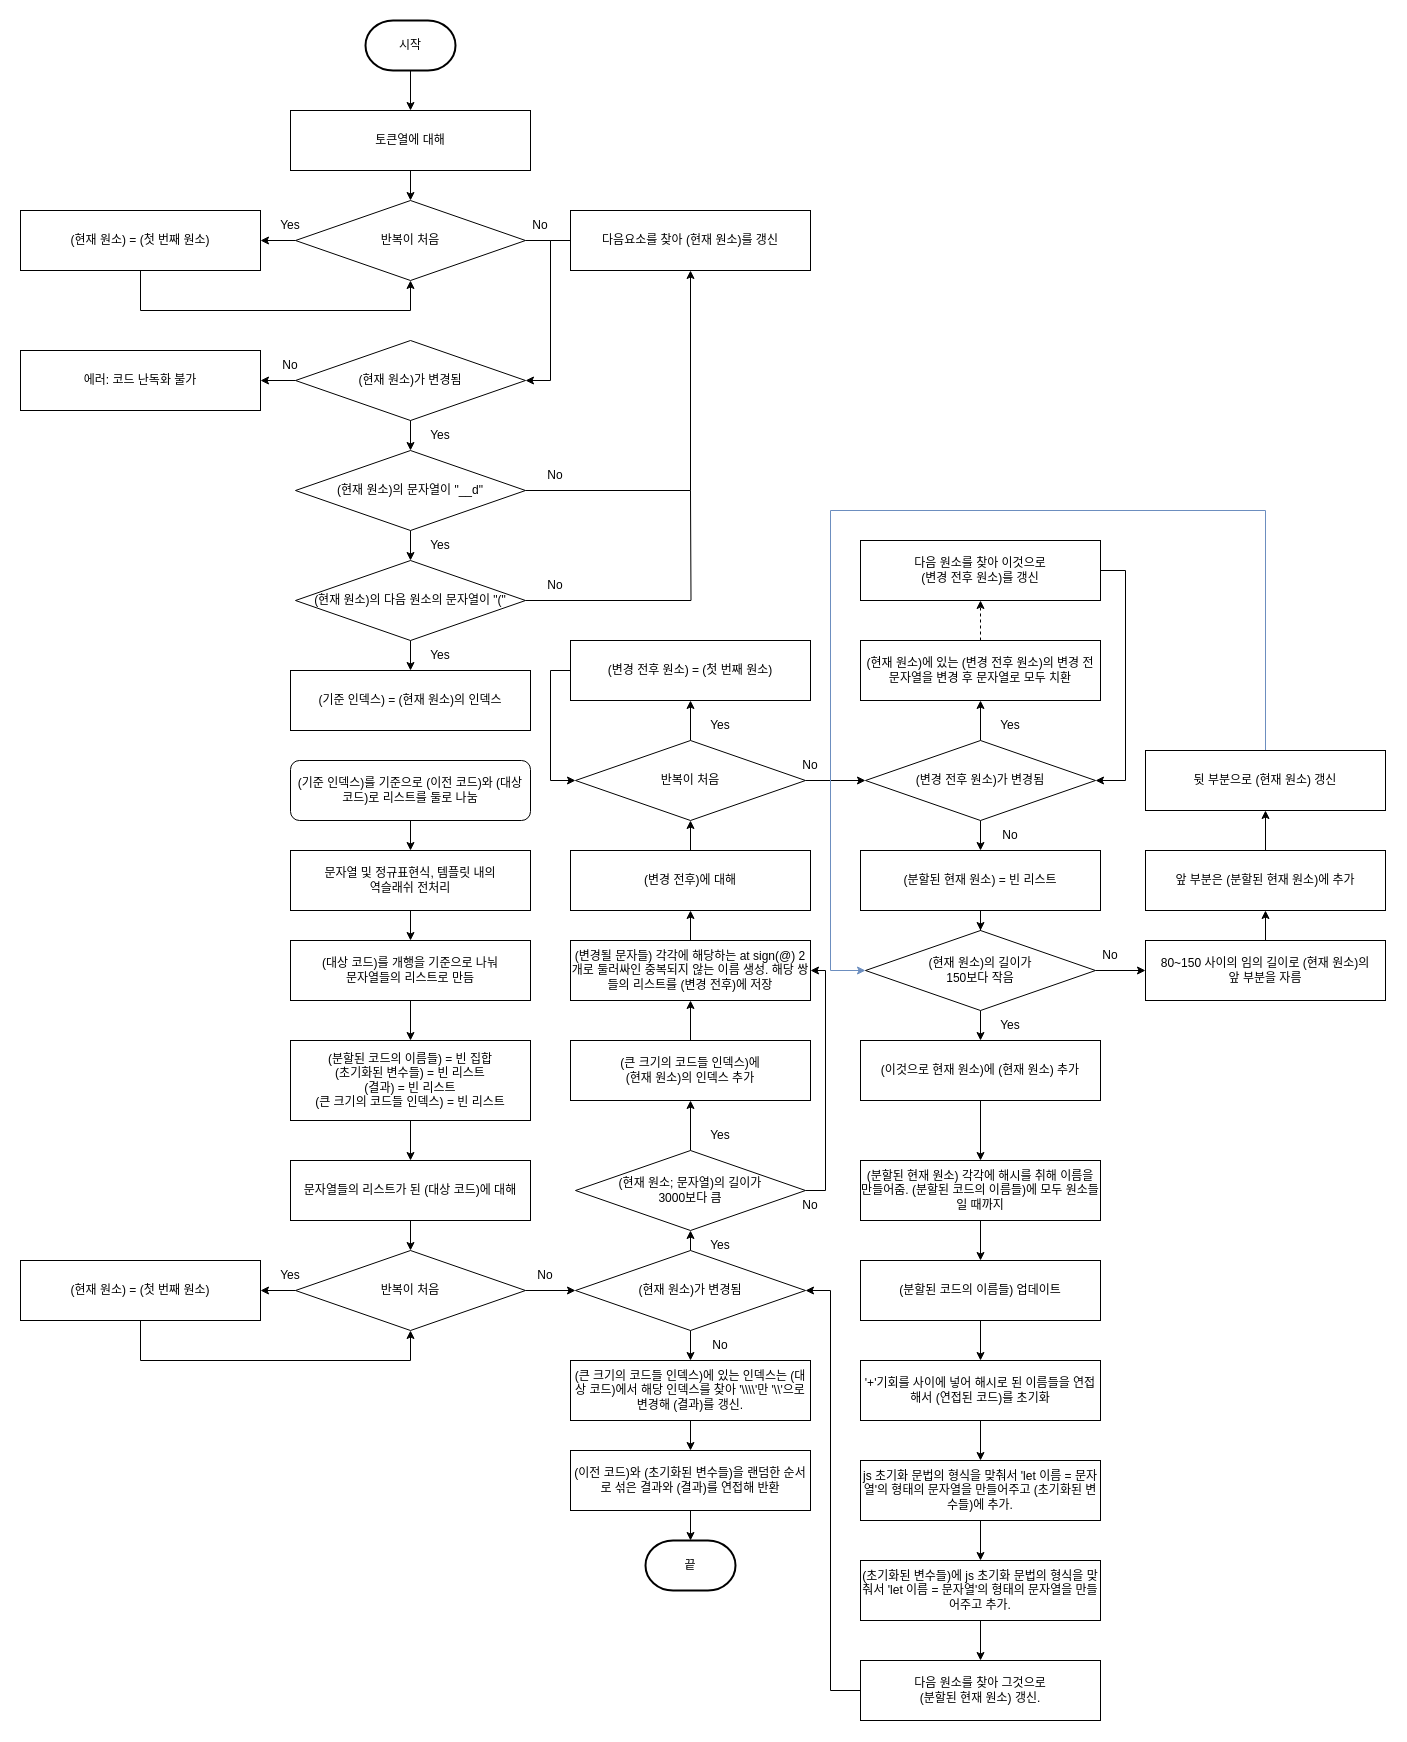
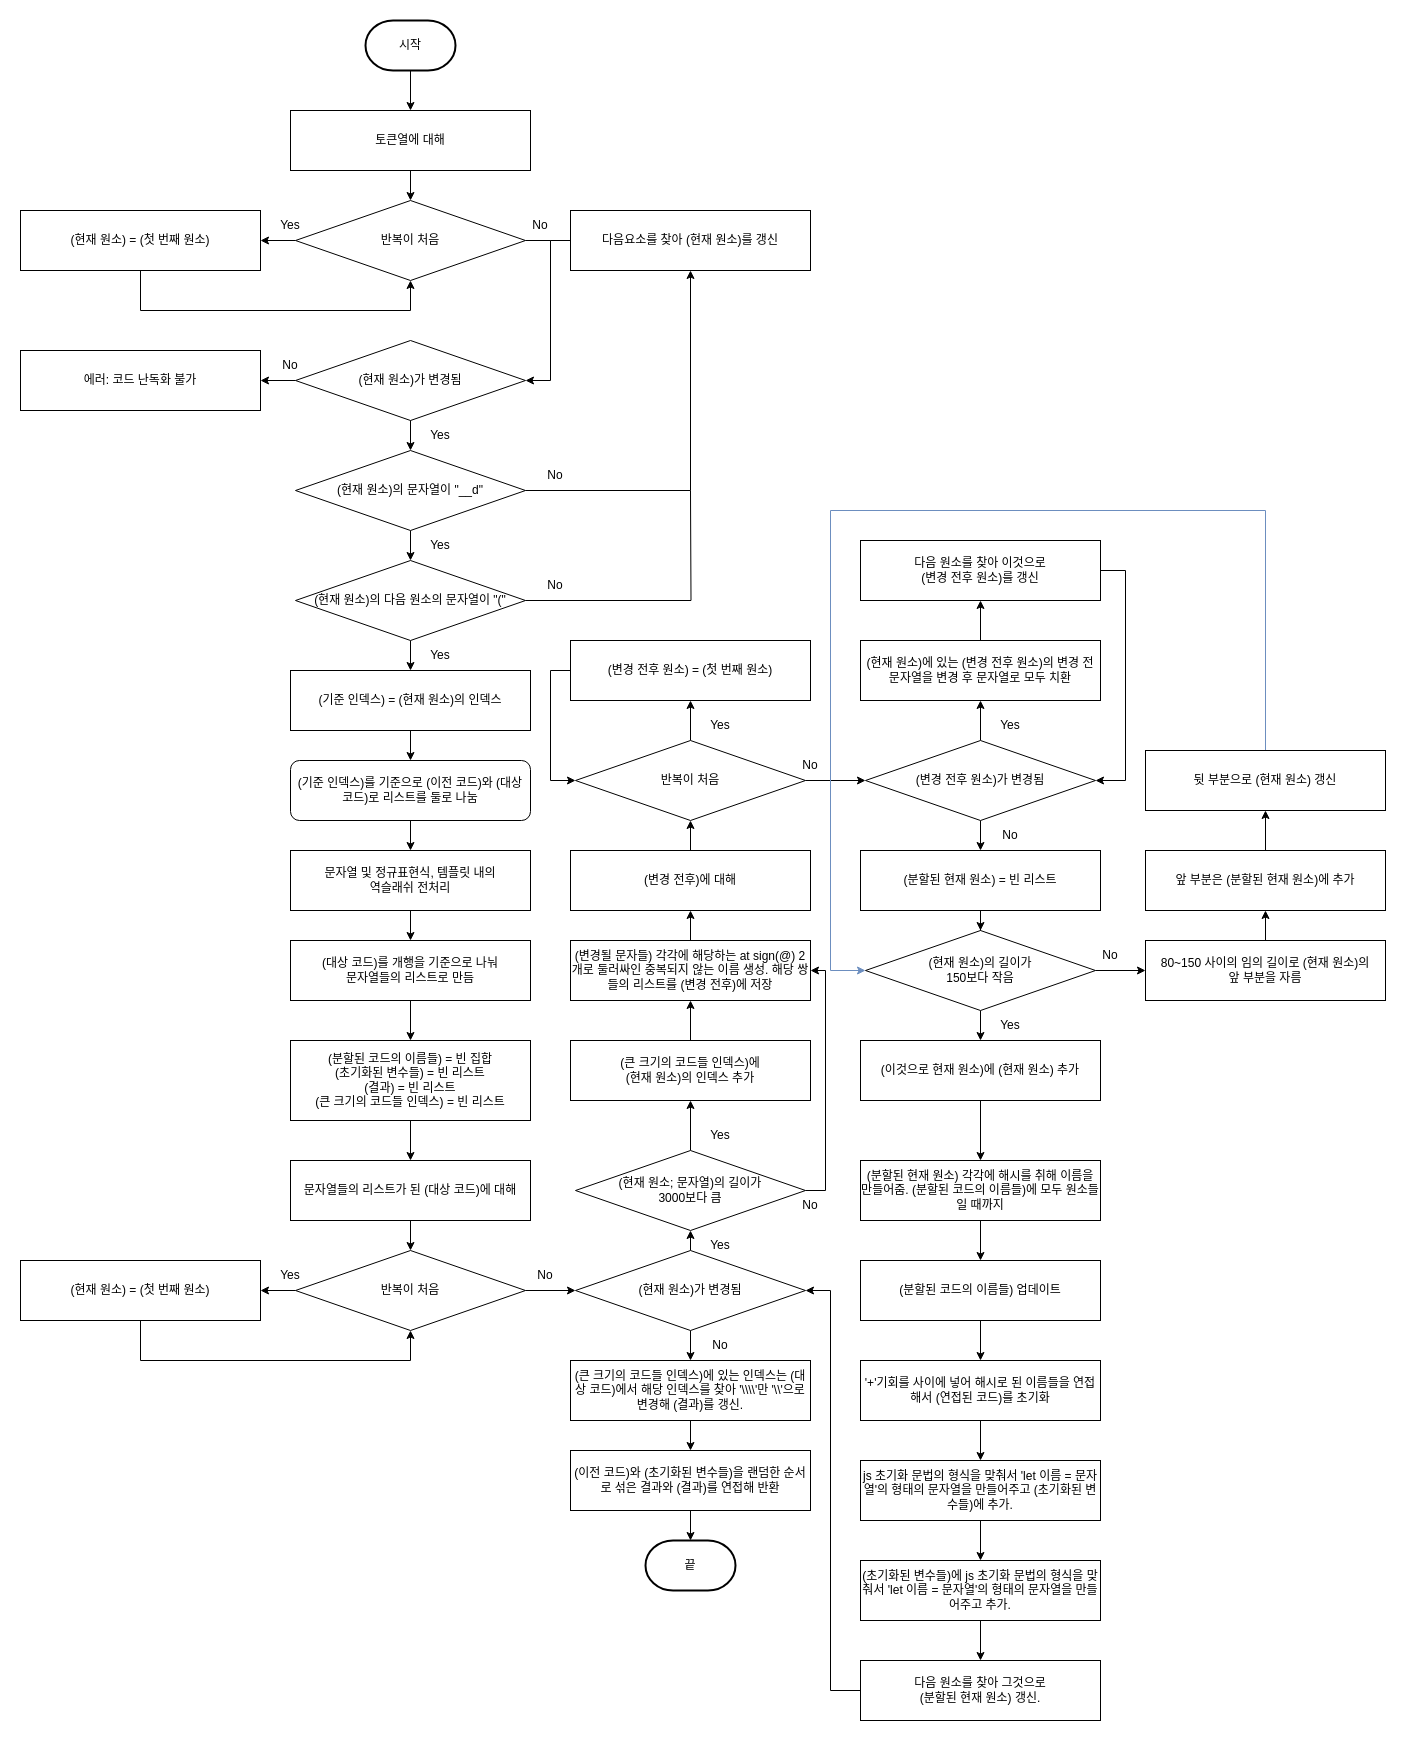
(981, 624) -> (981, 624)
none -> (411, 742)
